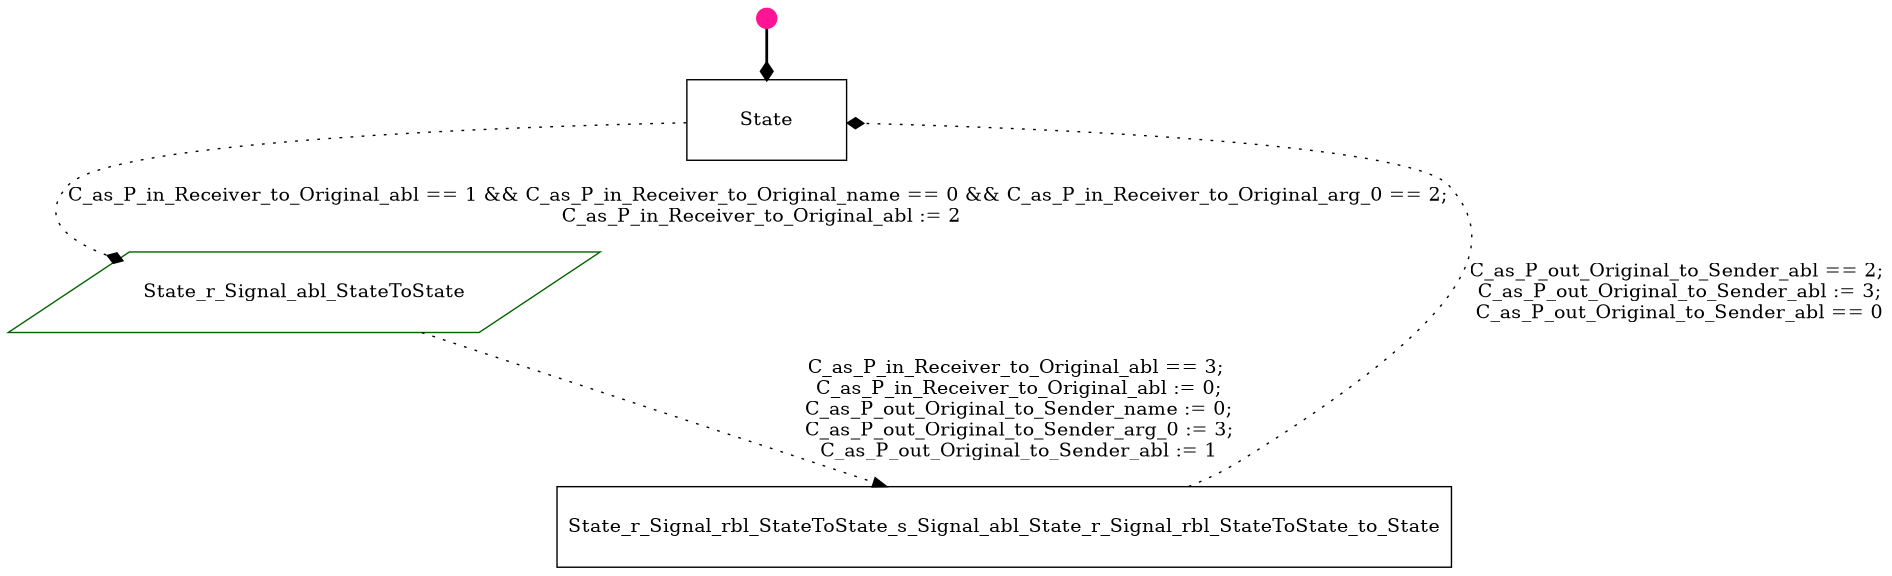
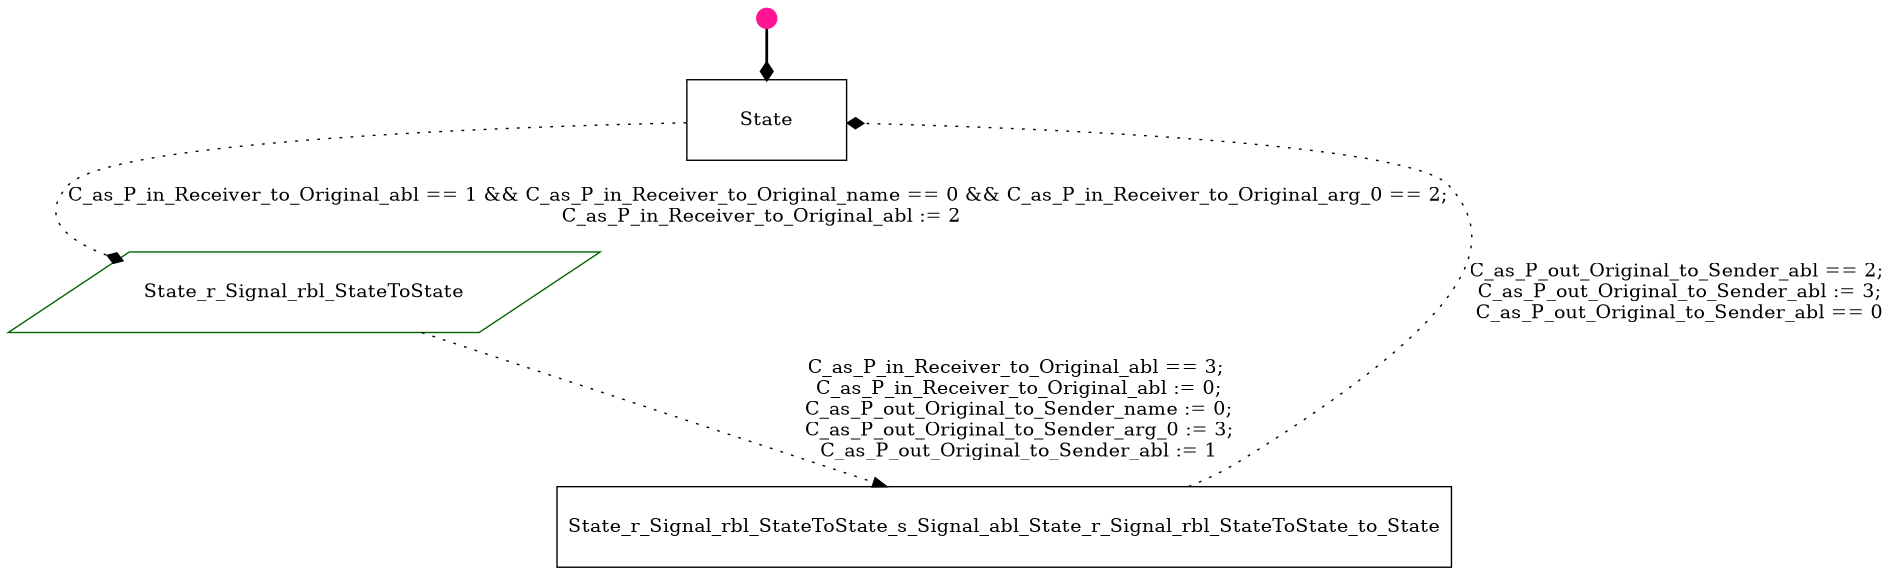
(304, 292) -> (304, 292)
